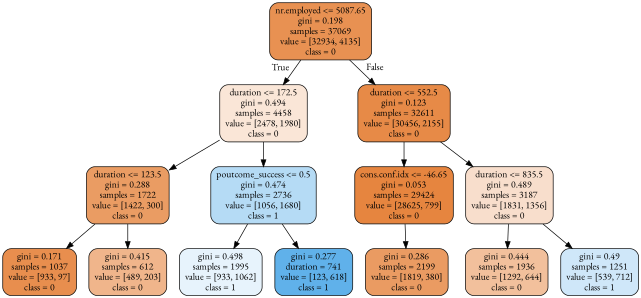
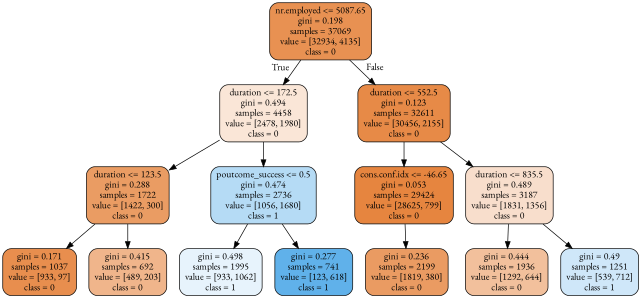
(128, 272) -> (128, 272)
(314, 272) -> (314, 272)
(407, 272) -> (407, 272)
